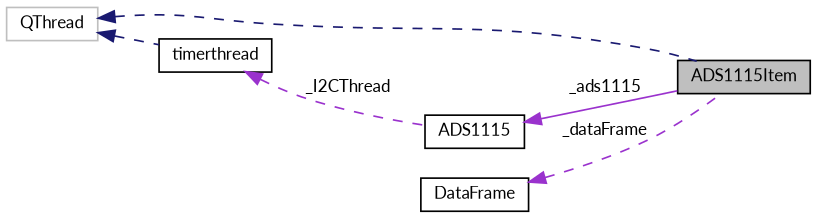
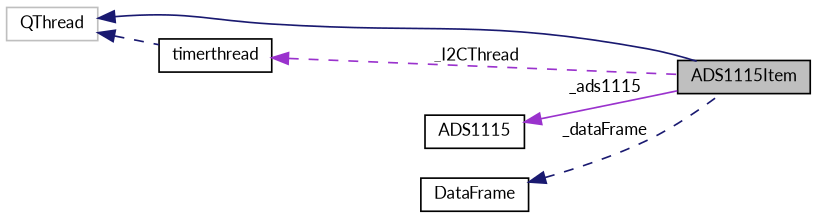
(407, 28) -> (407, 28)
(341, 108) -> (483, 66)
(638, 144) -> (638, 144)
